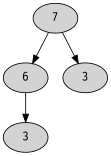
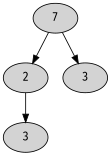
(26, 78) -> (26, 78)
